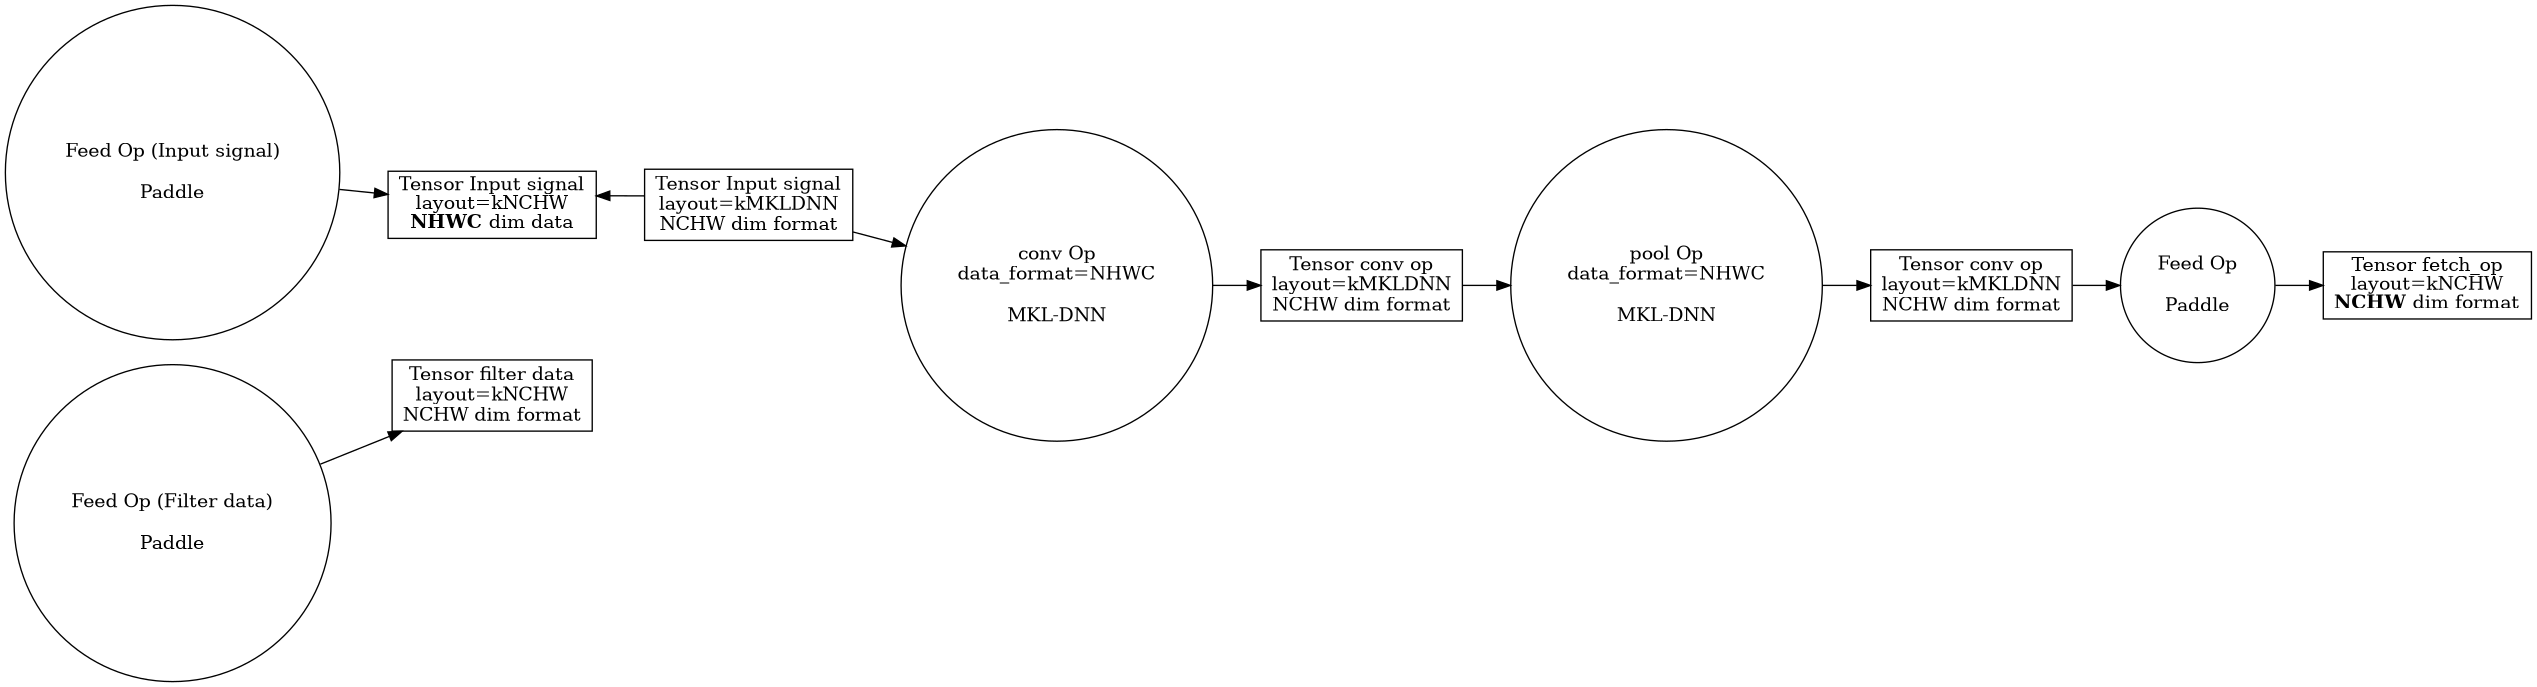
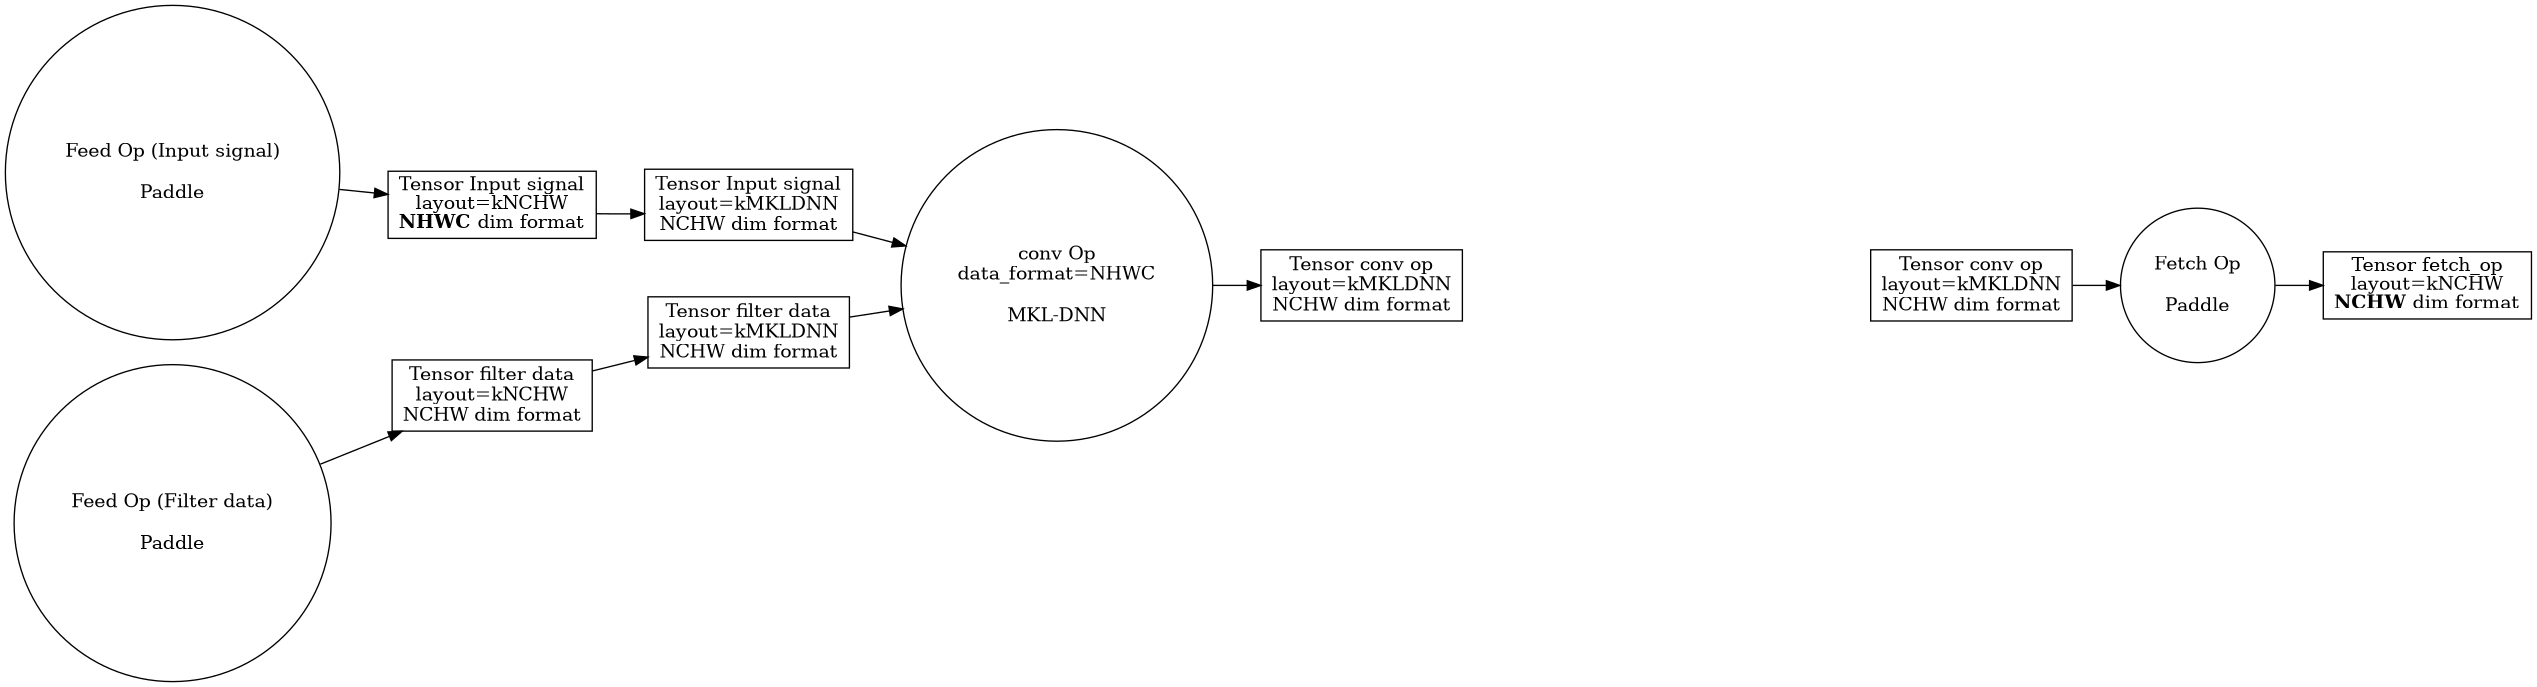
(627, 196) -> (614, 214)
(528, 222) -> (528, 222)
(1666, 285) -> none
(2198, 285) -> (2198, 285)
none -> (749, 332)
